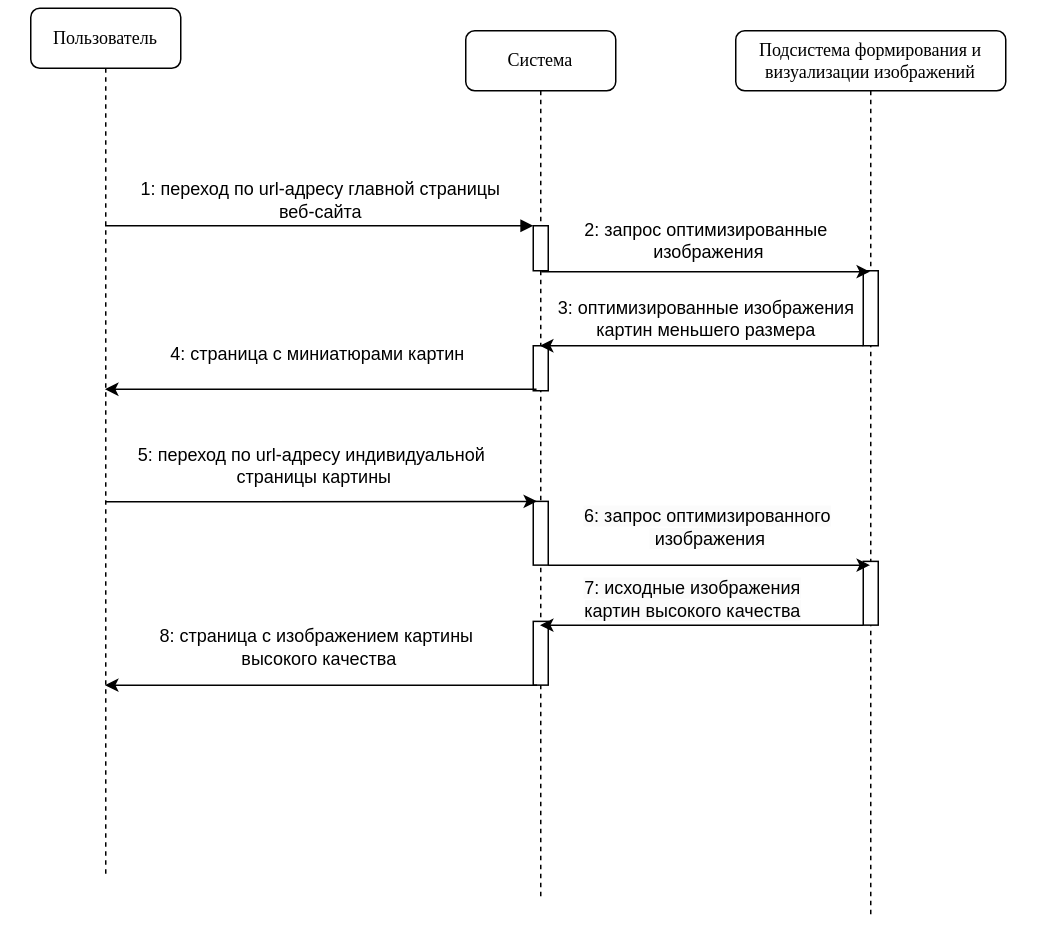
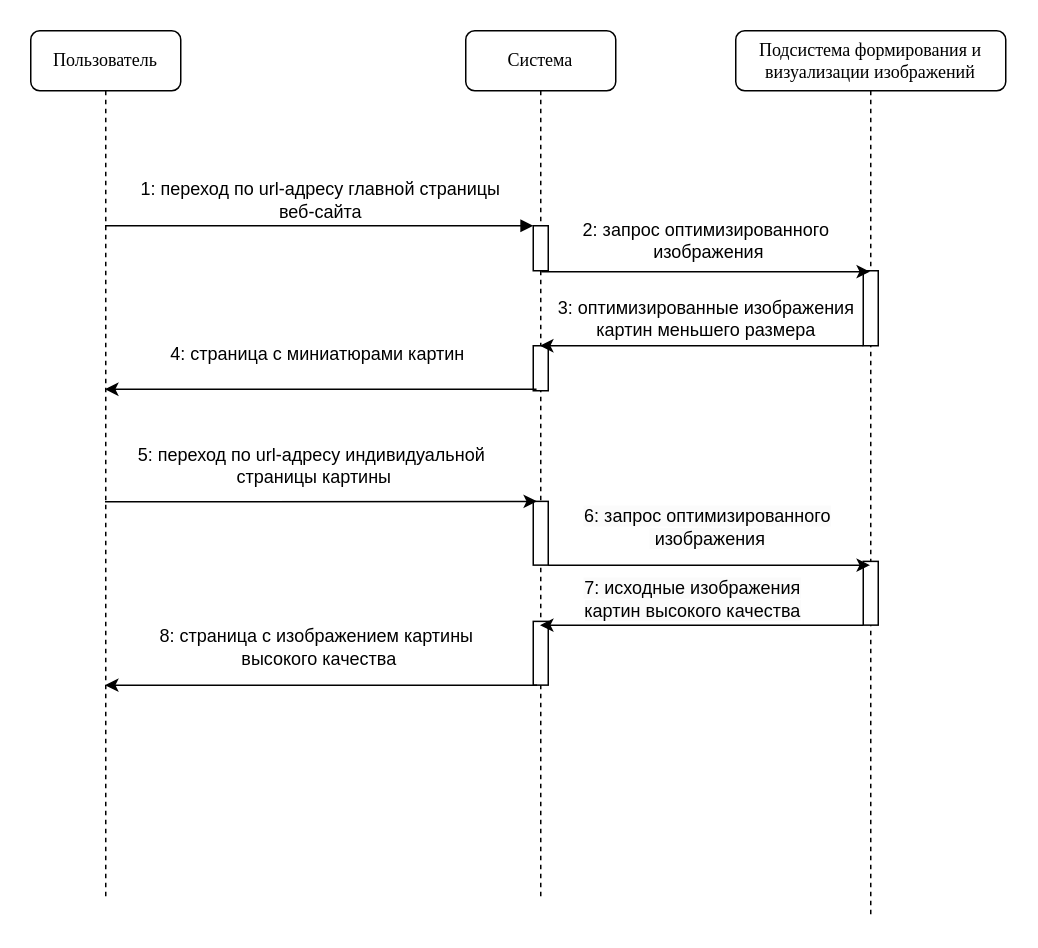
(707, 241) -> (707, 241)
(106, 443) -> (106, 466)
